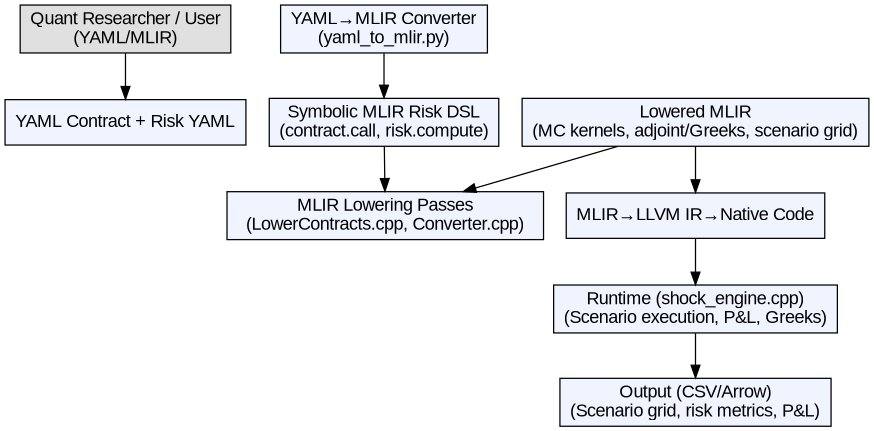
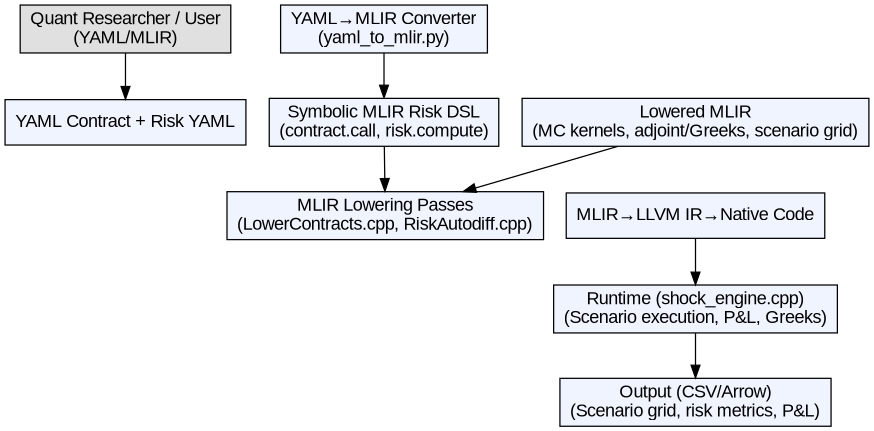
(696, 163) -> none
(385, 216) -> (385, 216)
